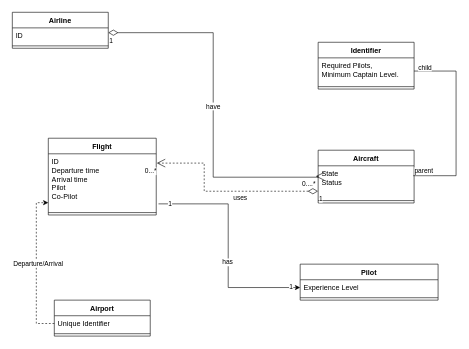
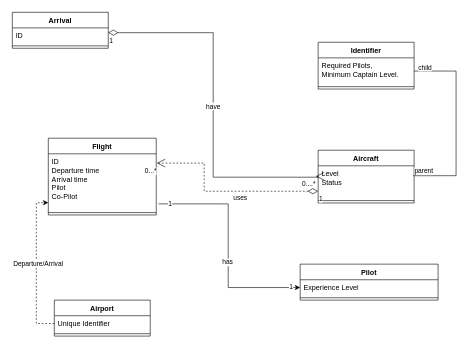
(60, 21) -> (60, 21)
(334, 179) -> (334, 179)
